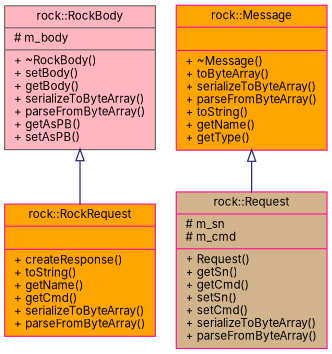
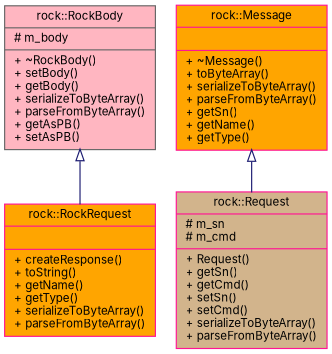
(217, 112) -> (212, 112)
(46, 299) -> (46, 299)
